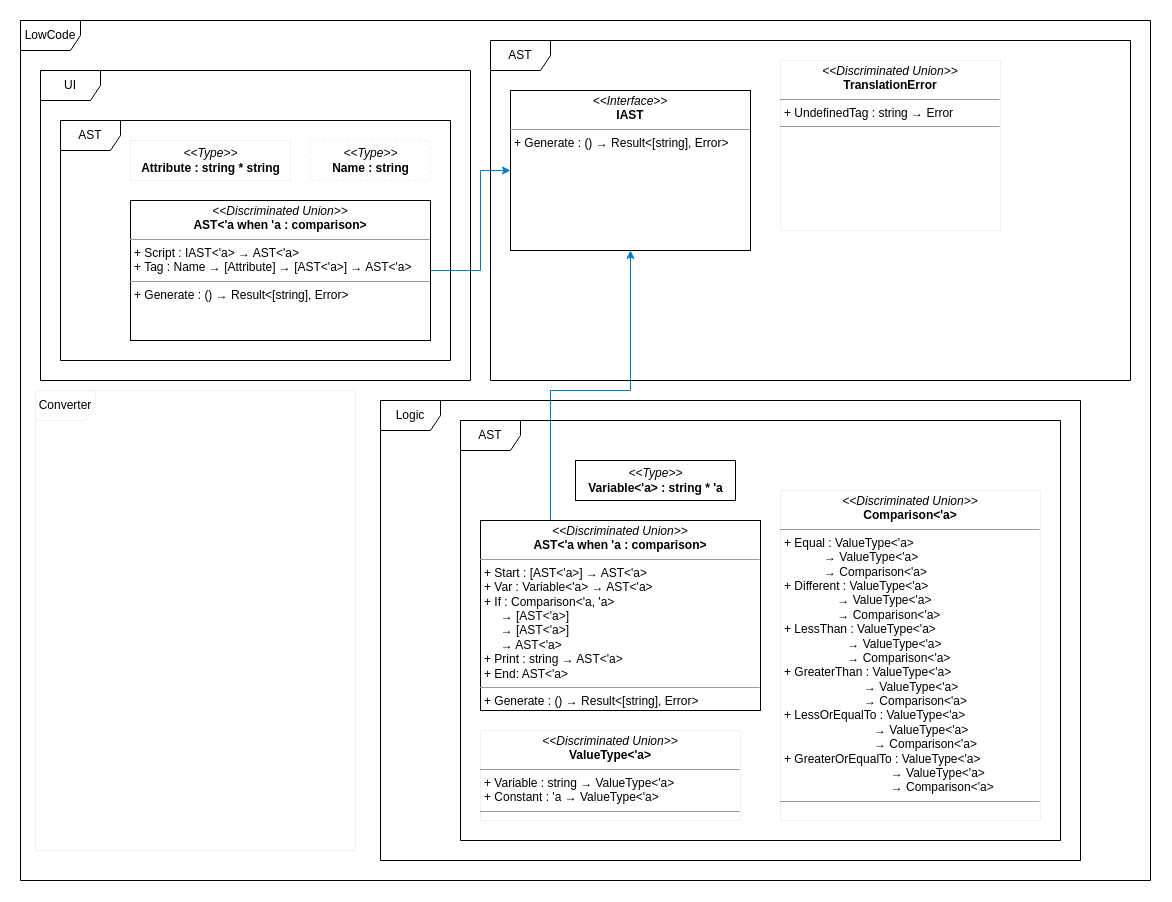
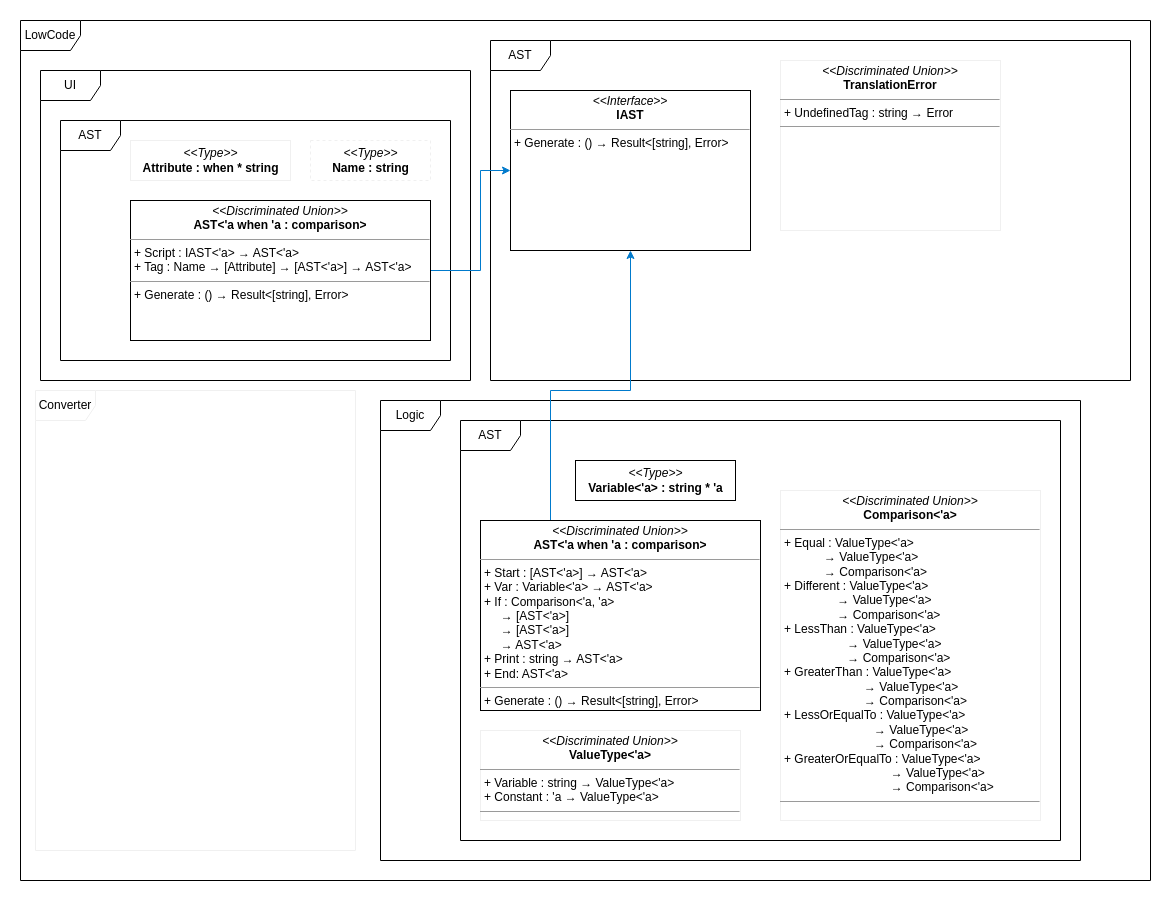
(211, 161) -> (211, 161)
